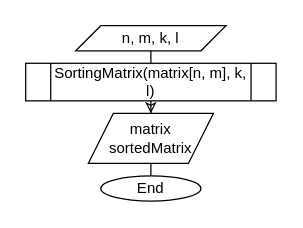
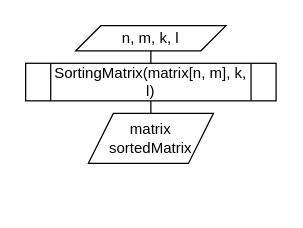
(151, 103) -> (151, 106)
(151, 188) -> none
(151, 188) -> none
